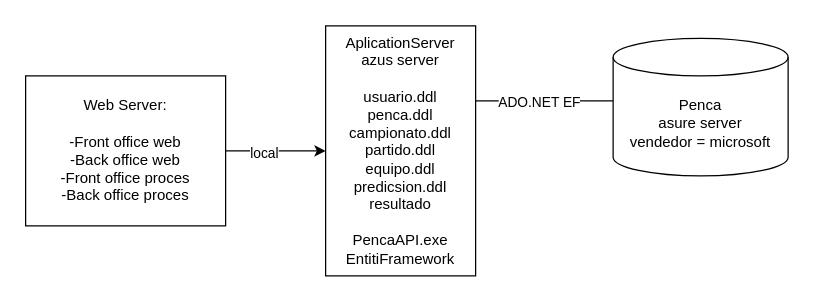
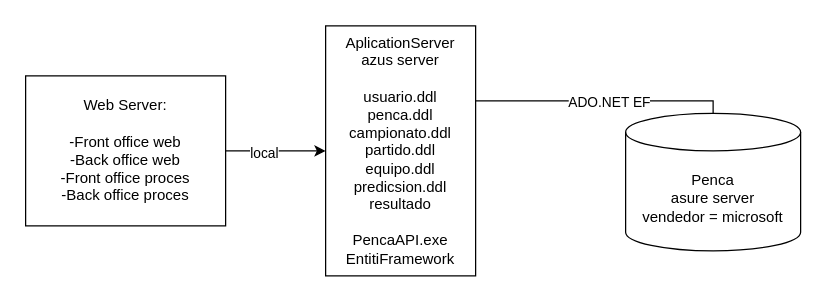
(701, 107) -> (713, 182)
